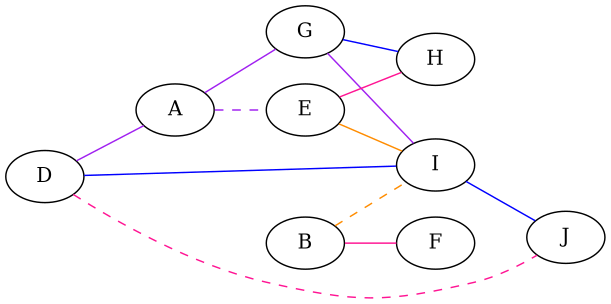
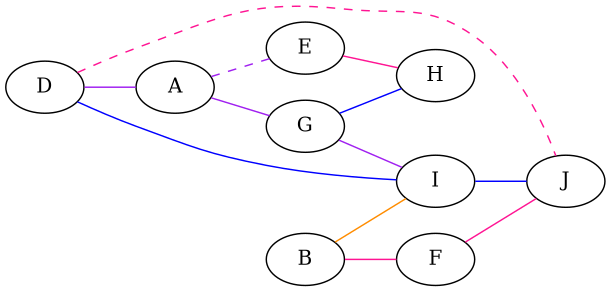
(370, 137) -> none
(371, 204) -> (371, 220)
none -> (501, 220)
